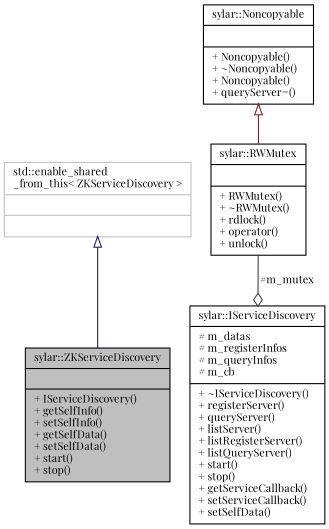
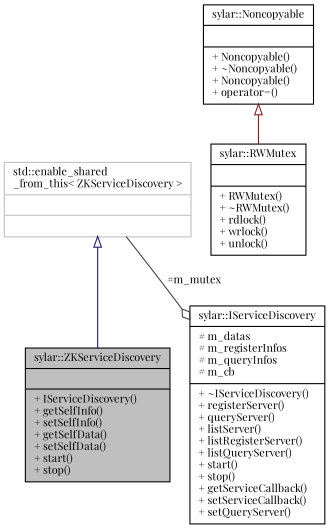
(254, 93) -> (245, 93)
(249, 232) -> (244, 232)
(258, 274) -> (154, 273)
(235, 513) -> (245, 513)
